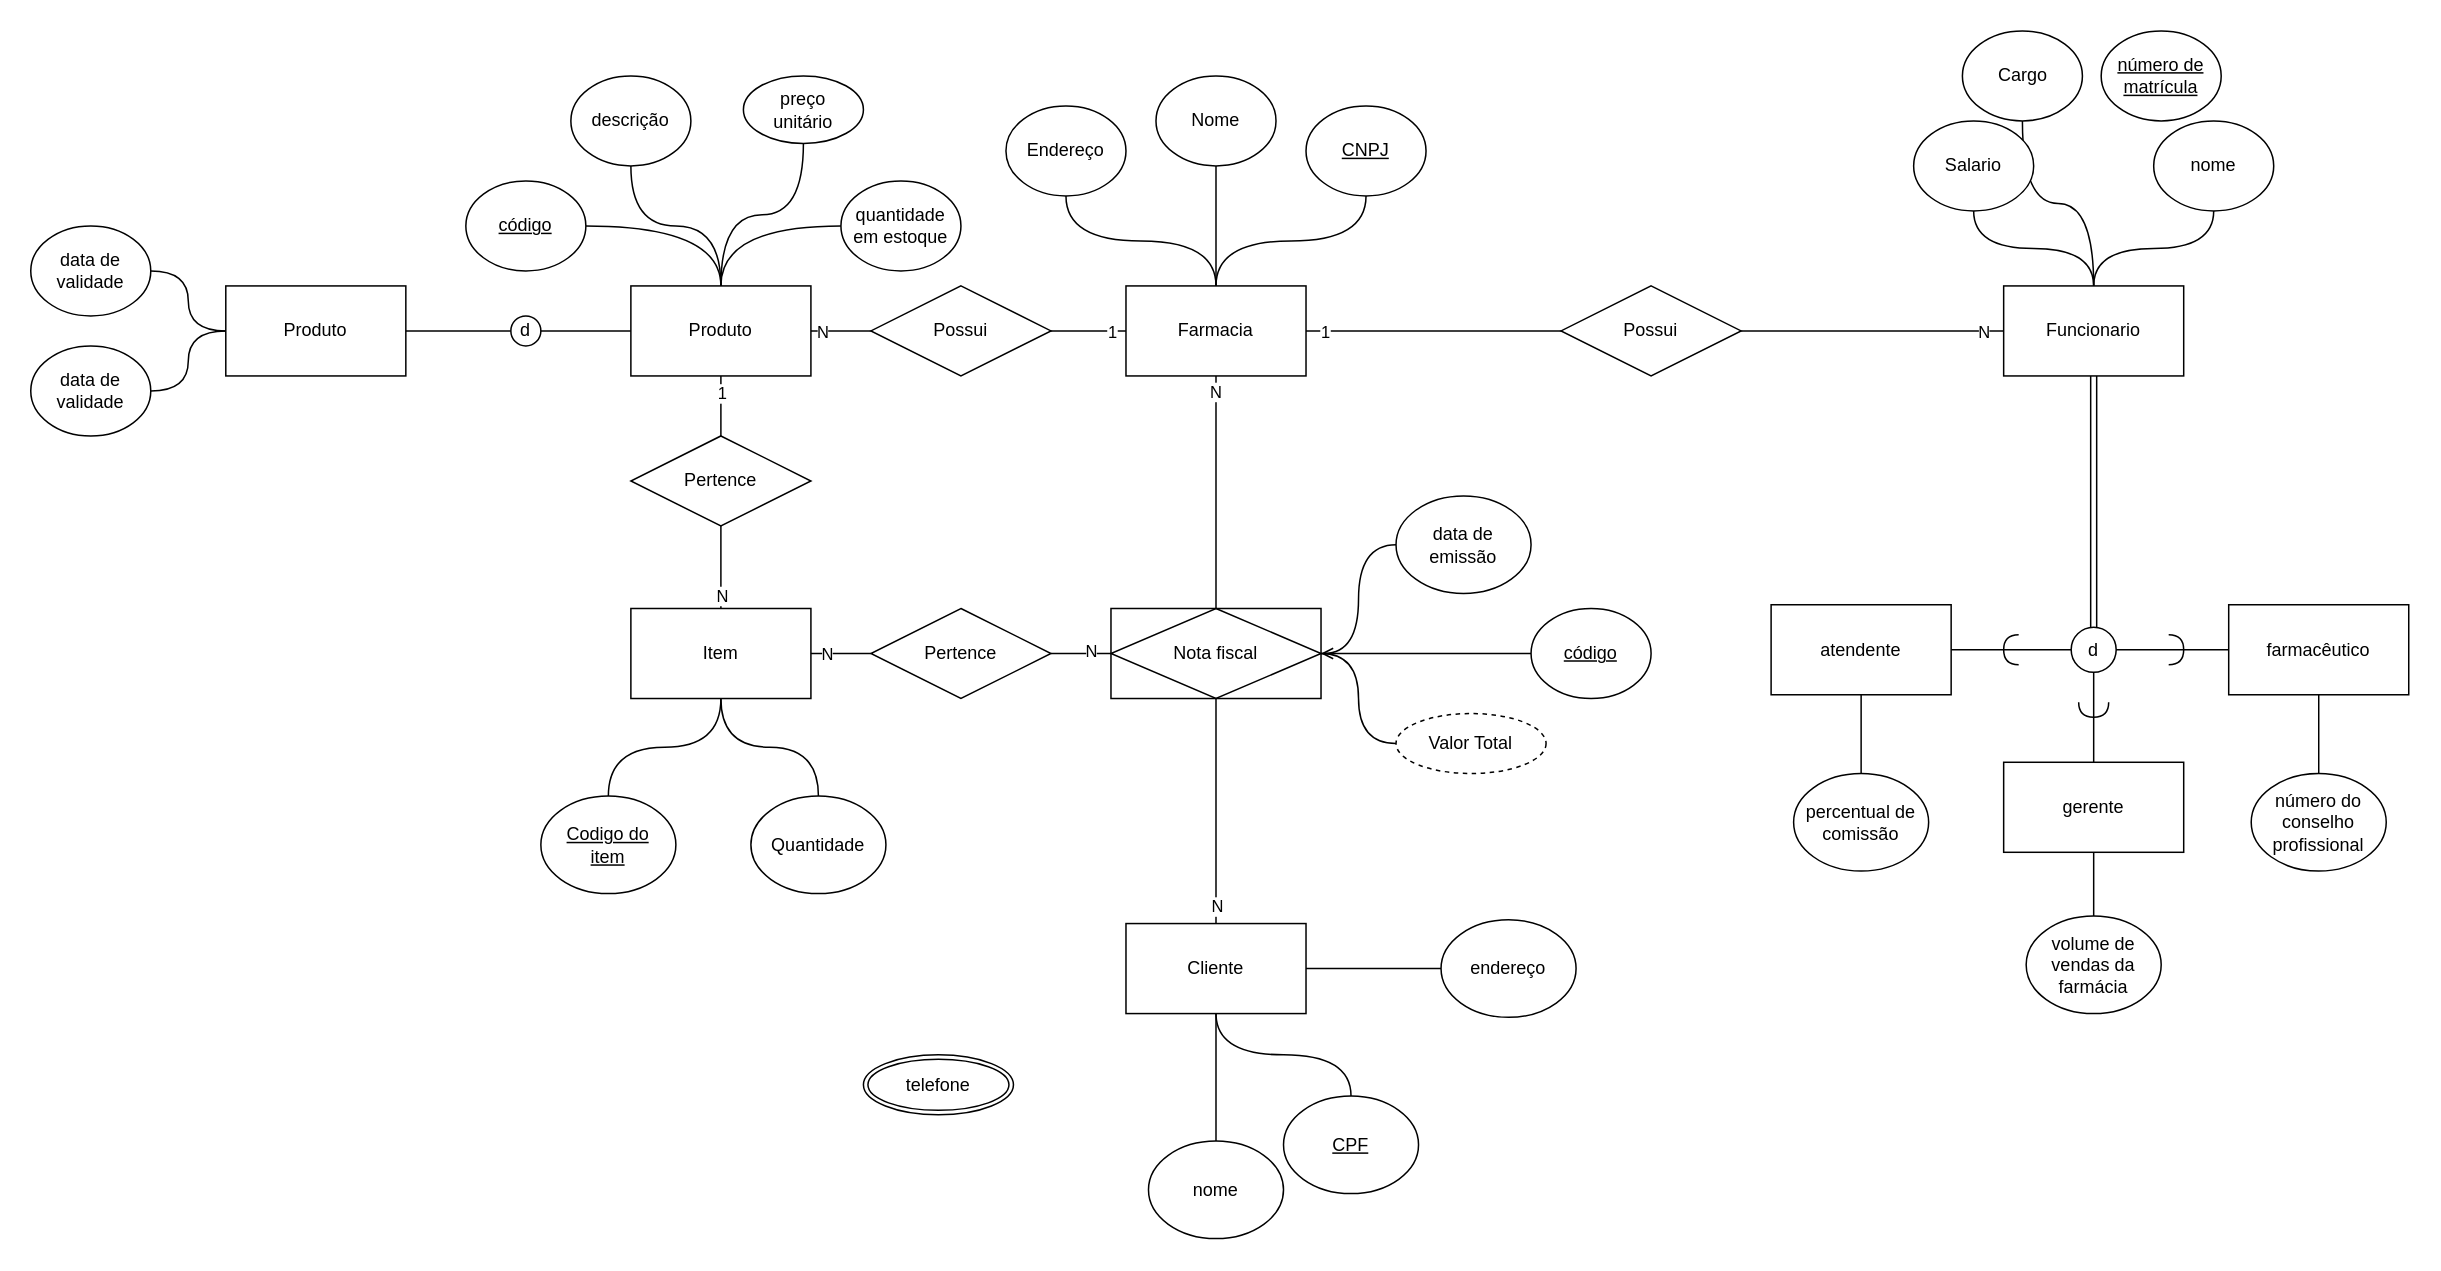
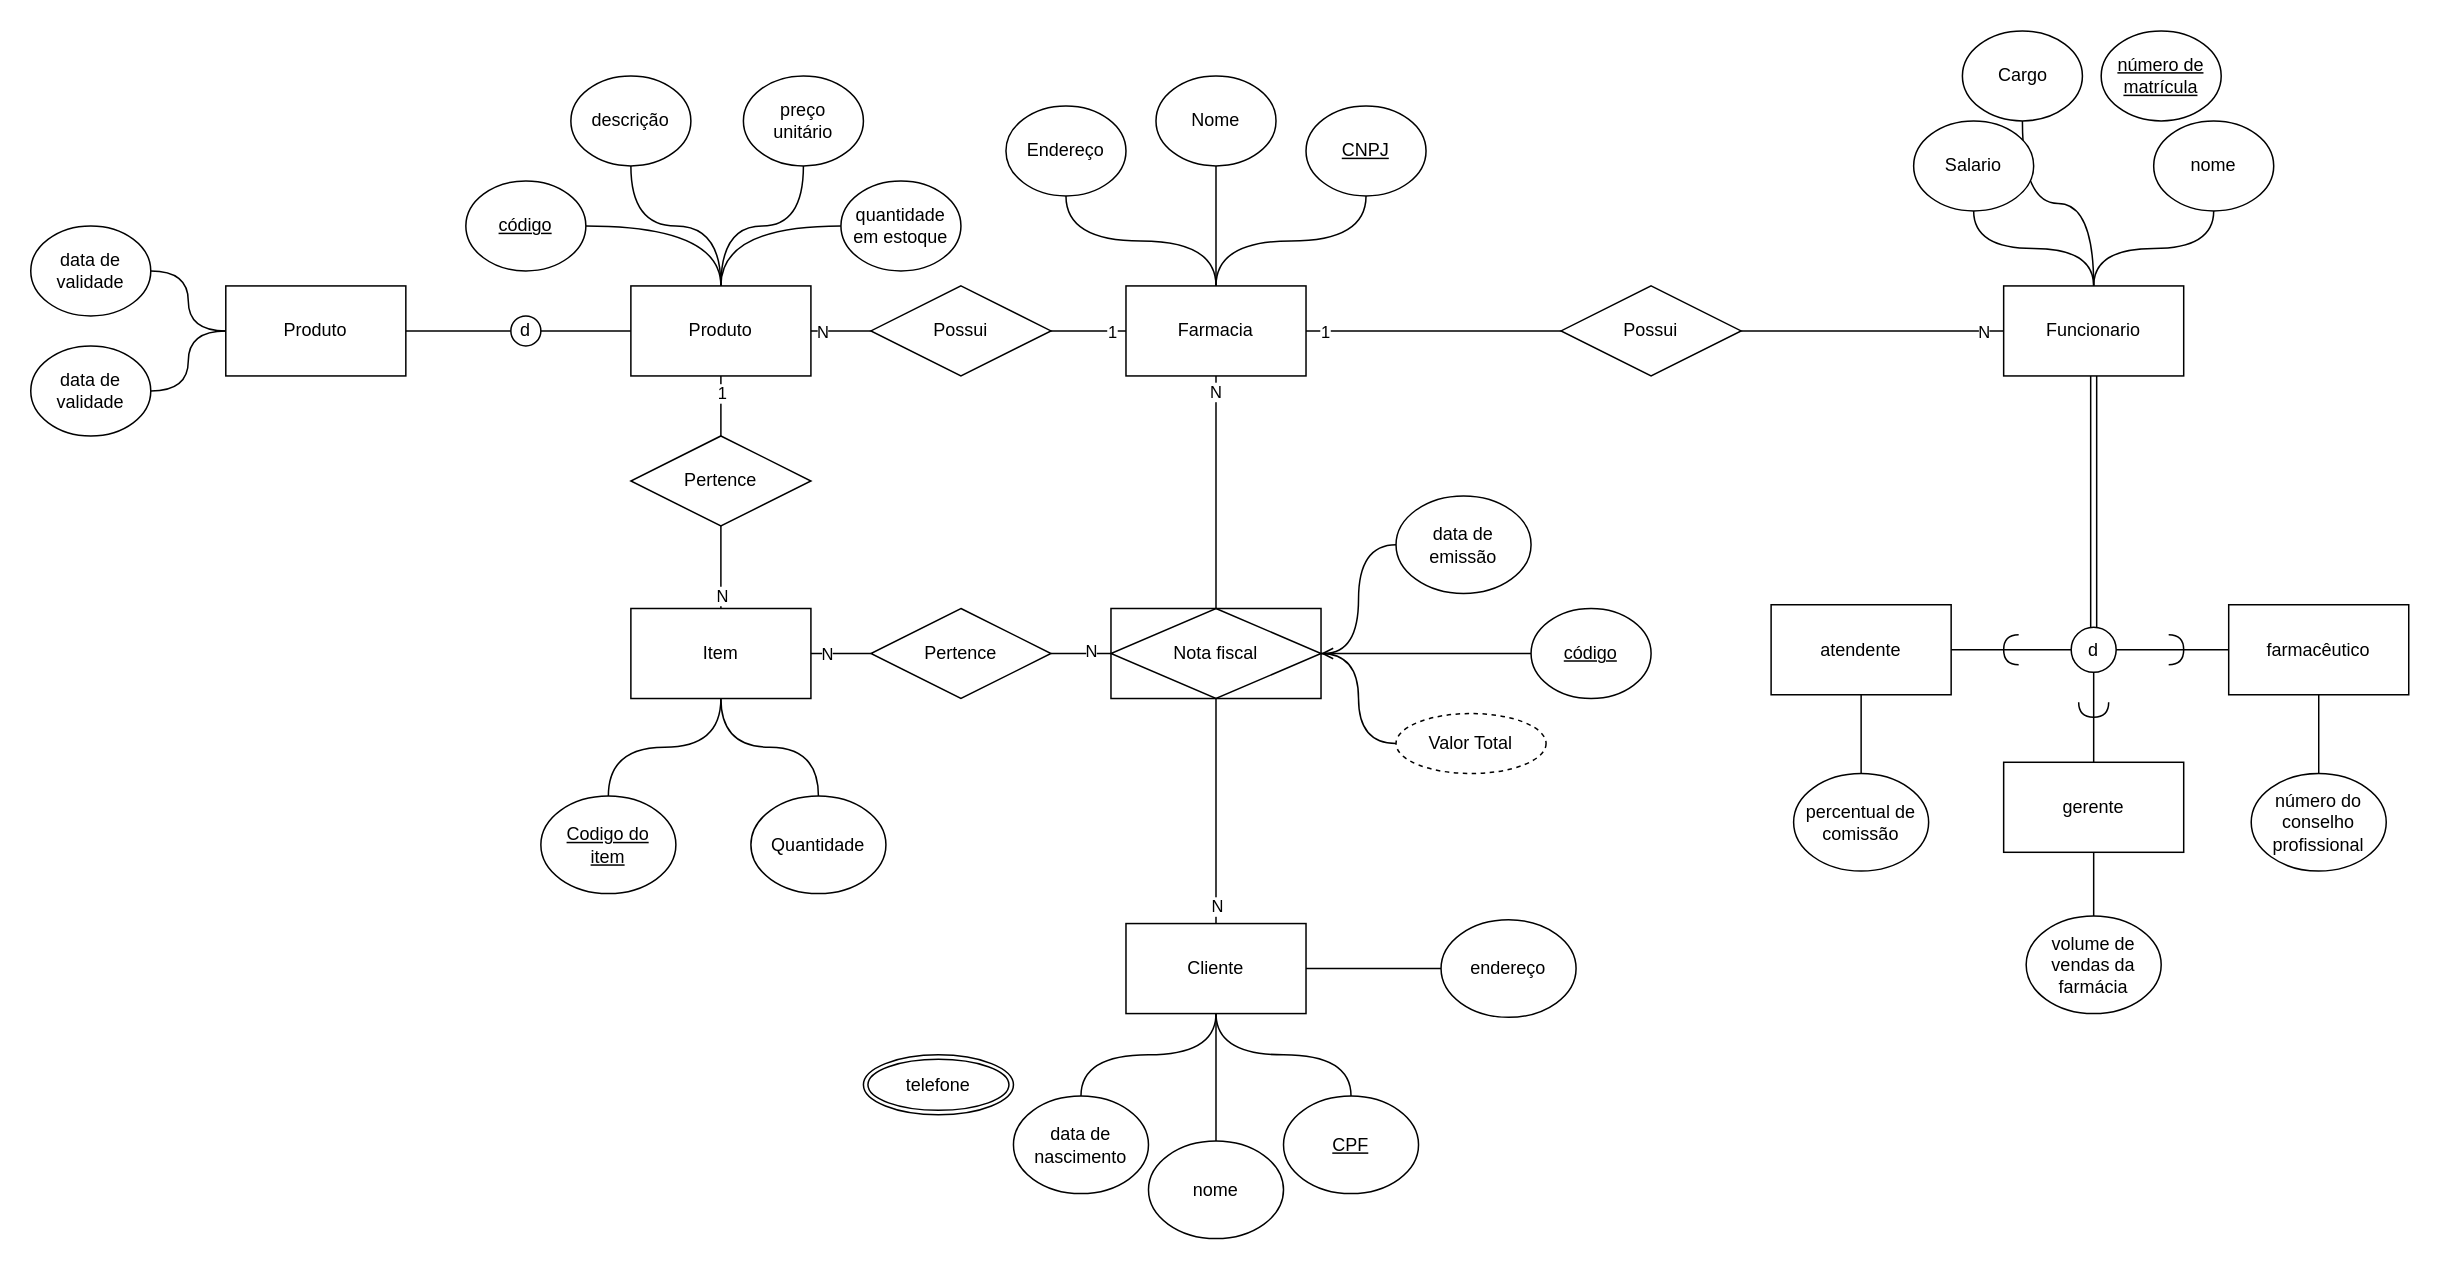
(803, 110) -> (803, 121)
none -> (1140, 1055)
none -> (1081, 1145)
